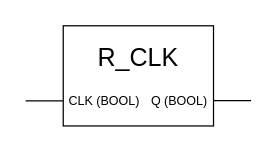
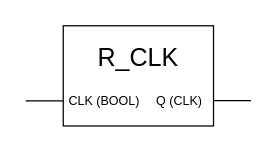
(179, 101) -> (179, 101)
